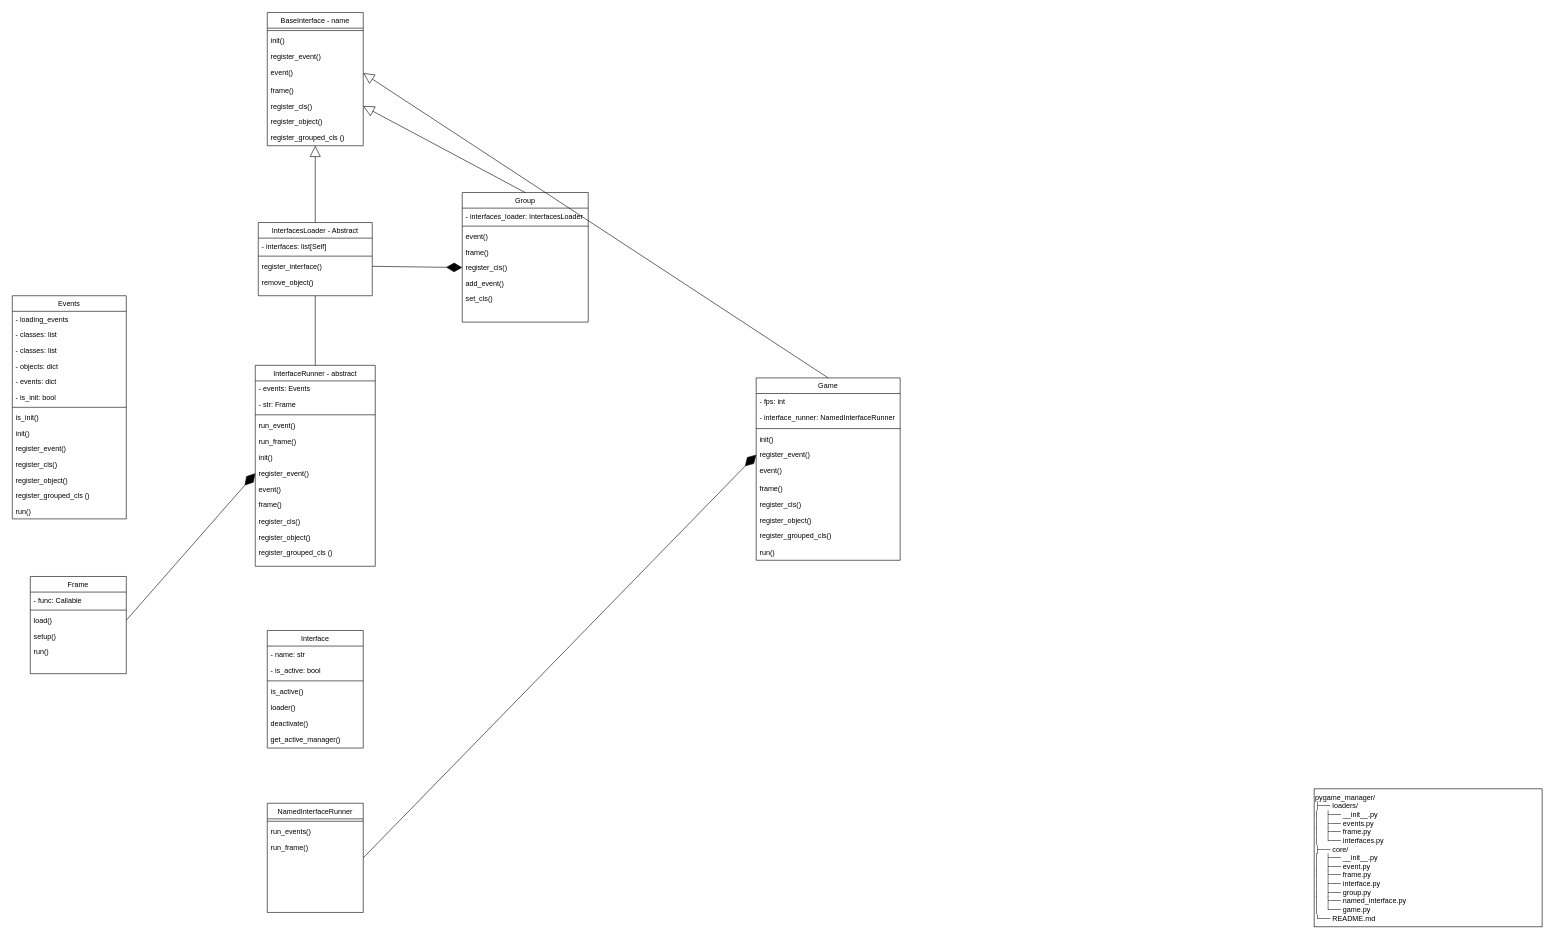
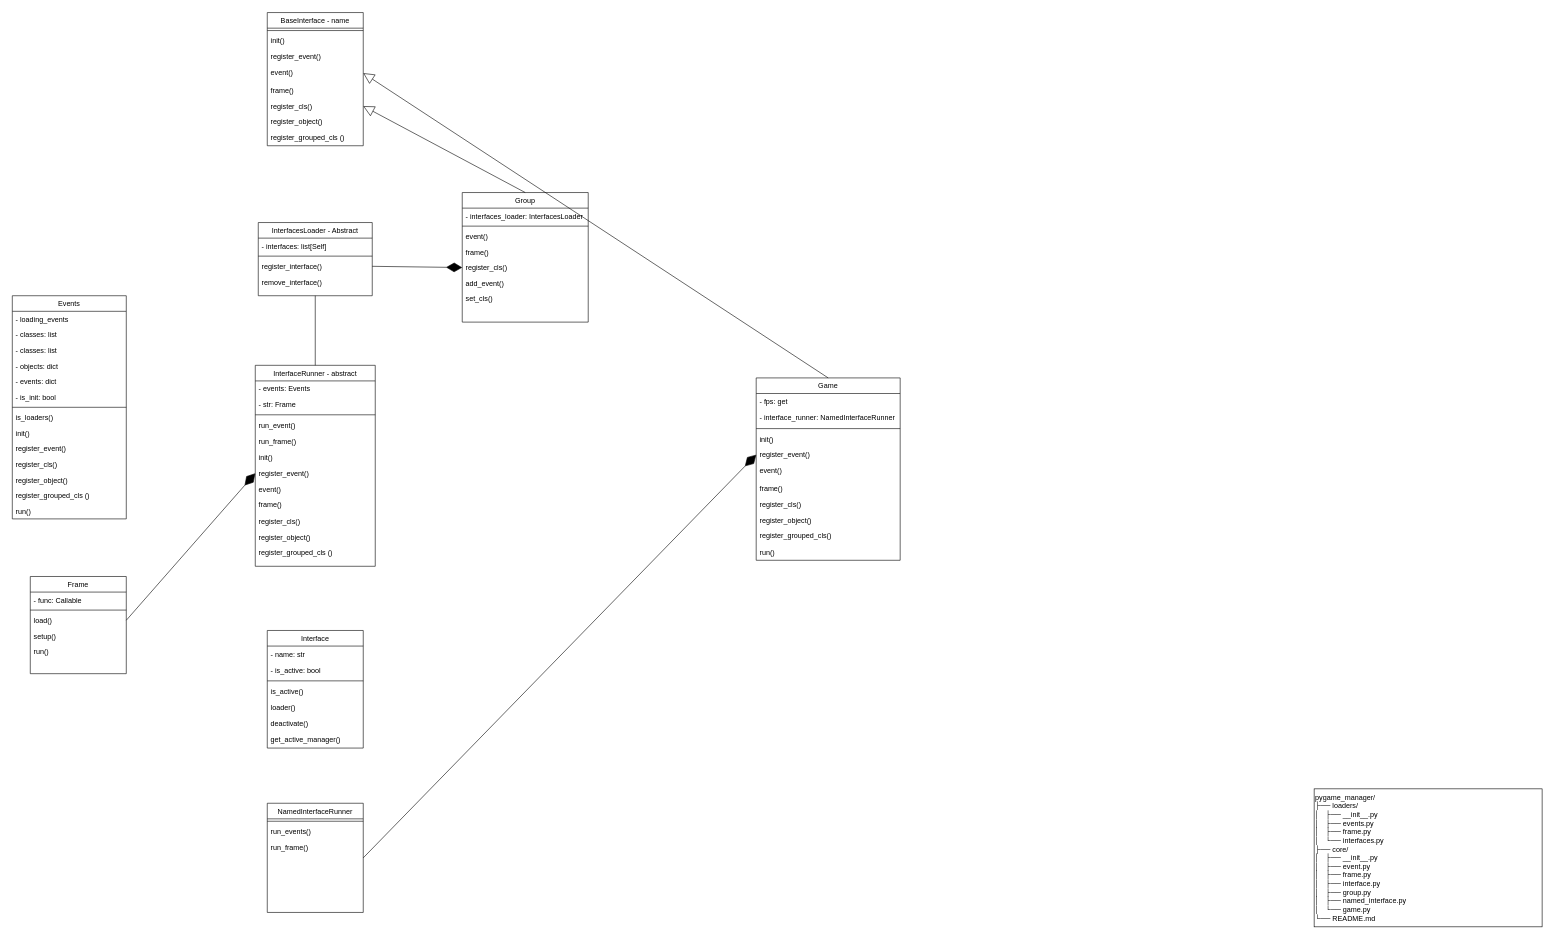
(315, 190) -> none
(292, 282) -> (297, 282)
(776, 401) -> (777, 401)
(31, 418) -> (38, 418)
